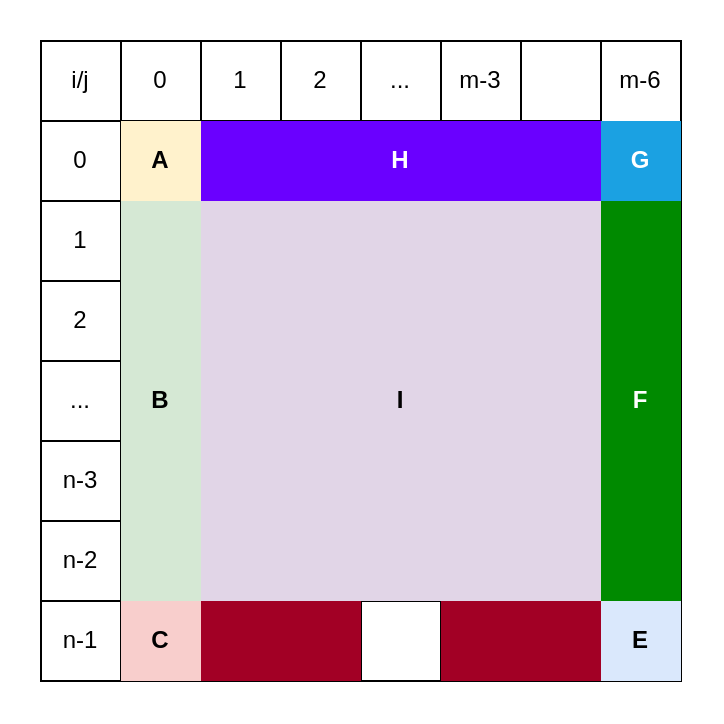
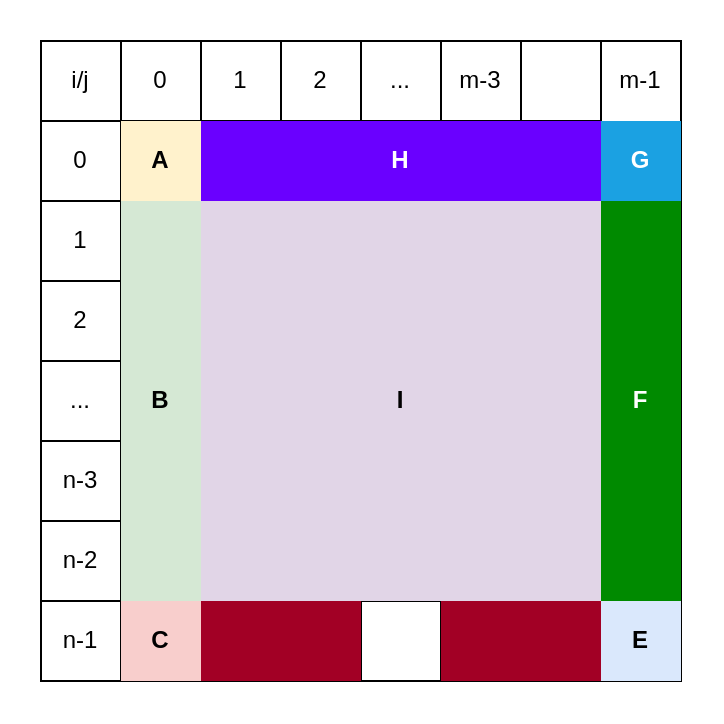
(641, 81) -> (641, 81)
